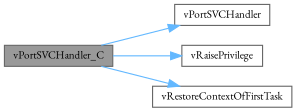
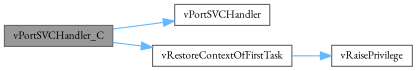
(142, 56) -> (306, 56)
